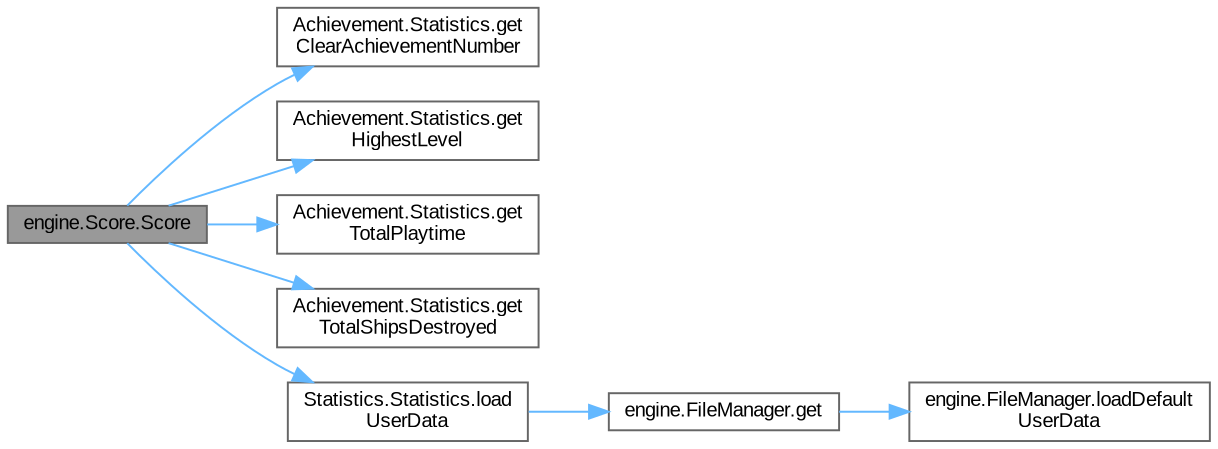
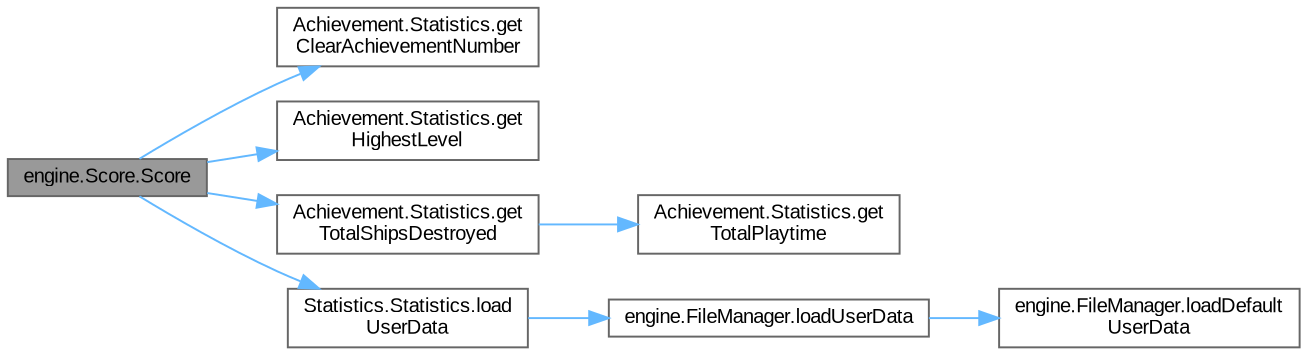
(232, 224) -> (578, 224)
(724, 412) -> (769, 318)
